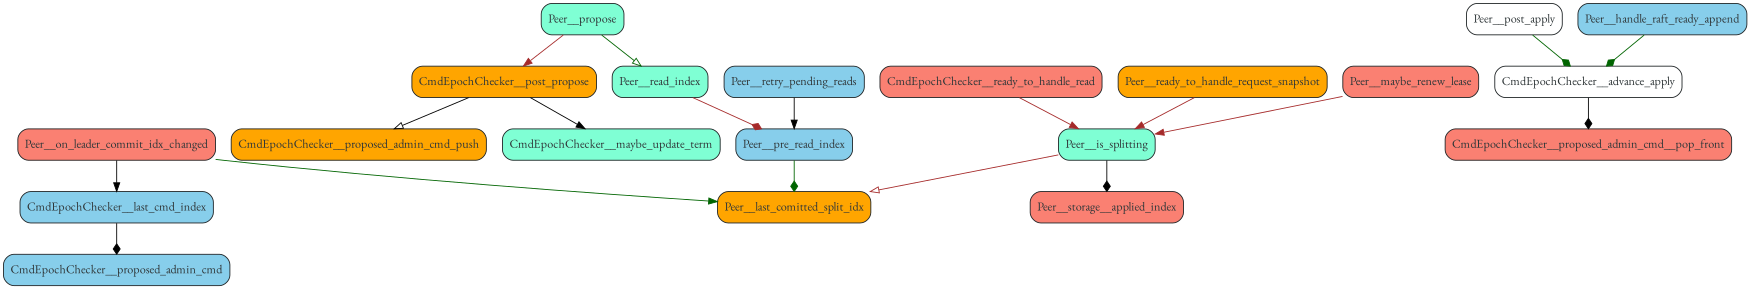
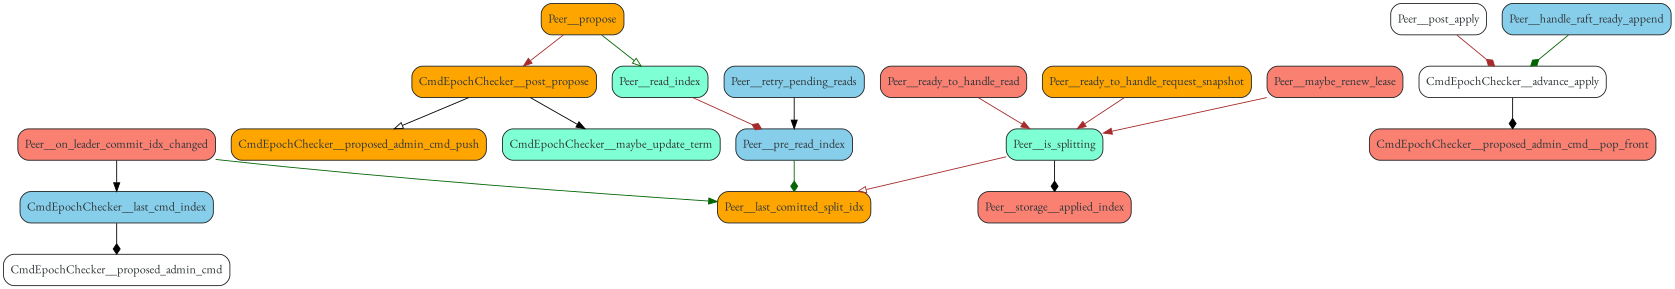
(583, 19) -> (583, 19)
(1547, 47) -> (1472, 47)
(991, 82) -> (954, 82)
(117, 270) -> (117, 270)
